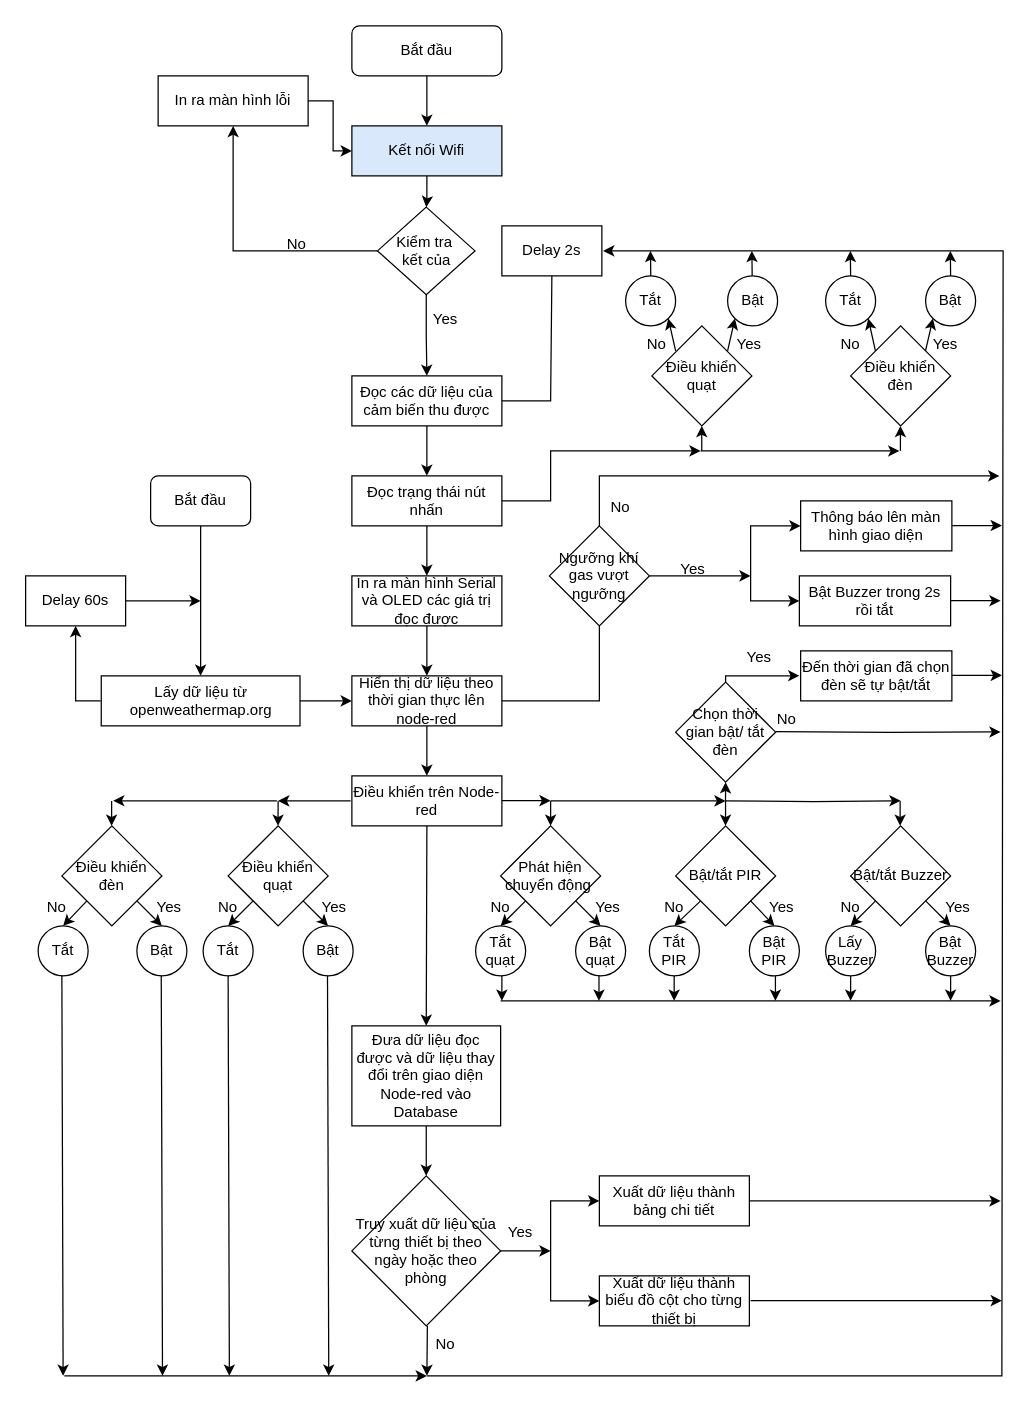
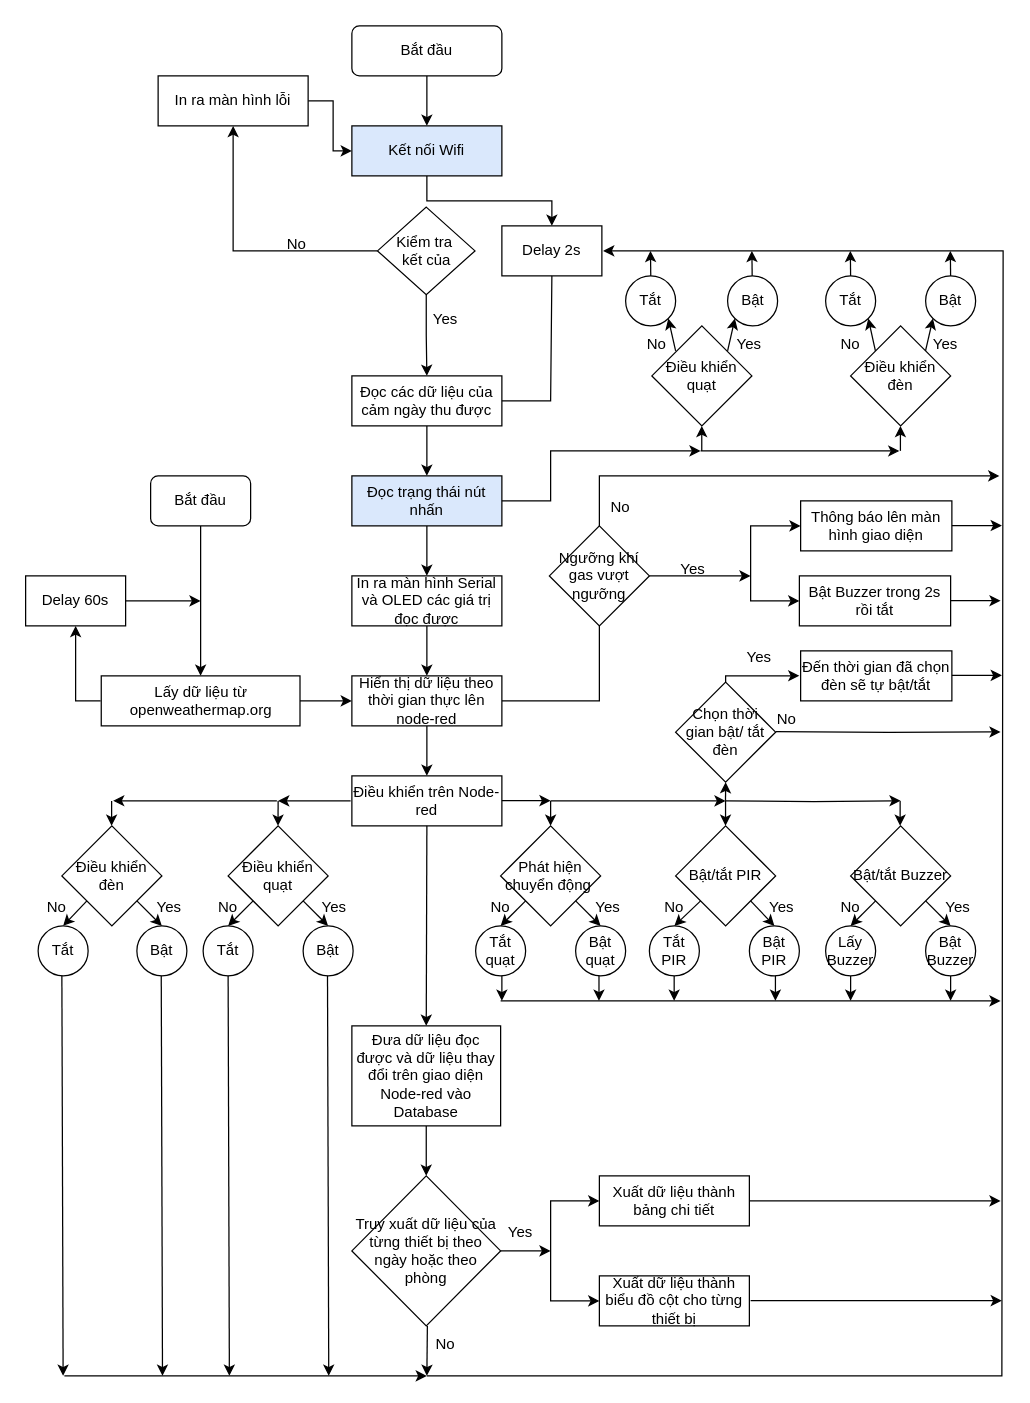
(427, 199) -> (495, 201)
(427, 401) -> (427, 401)
(427, 501) -> (427, 501)
